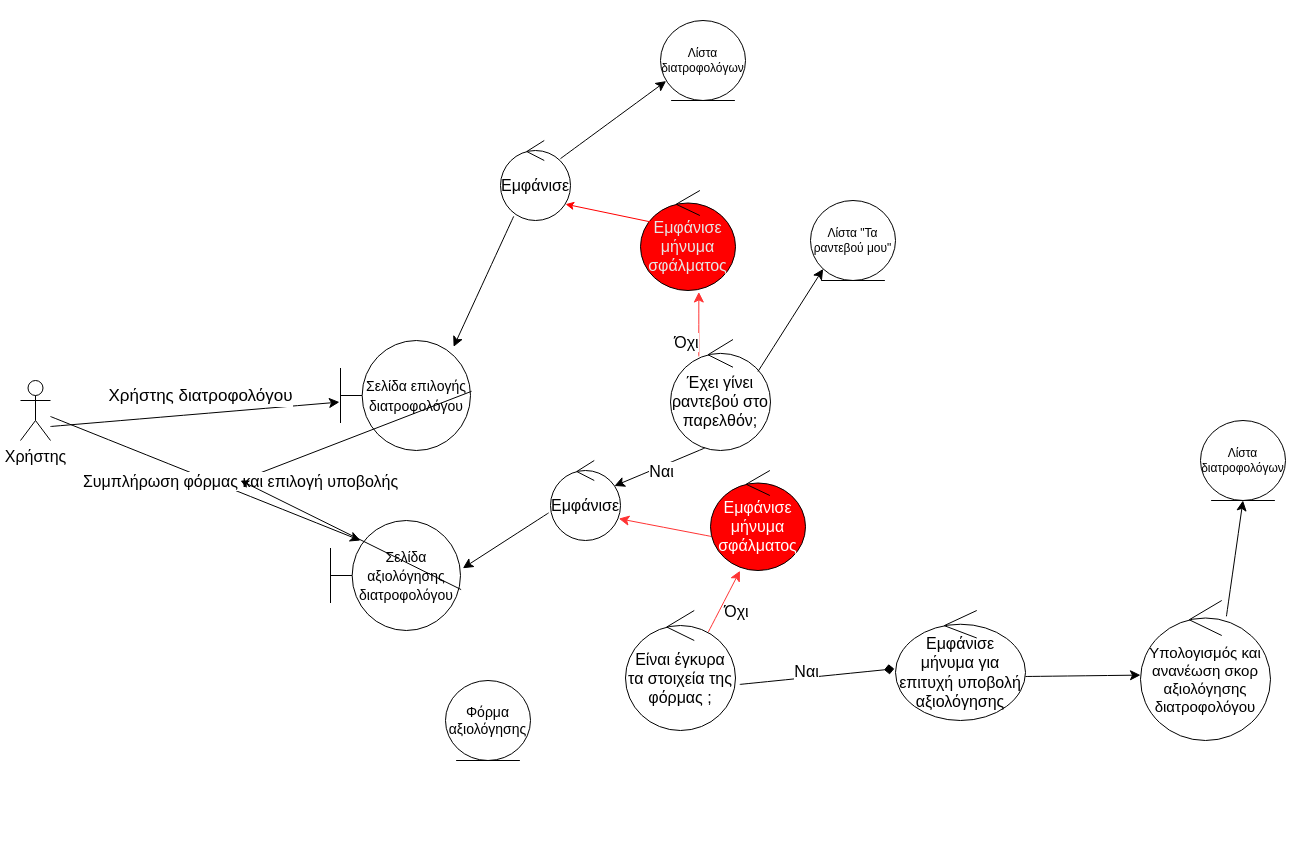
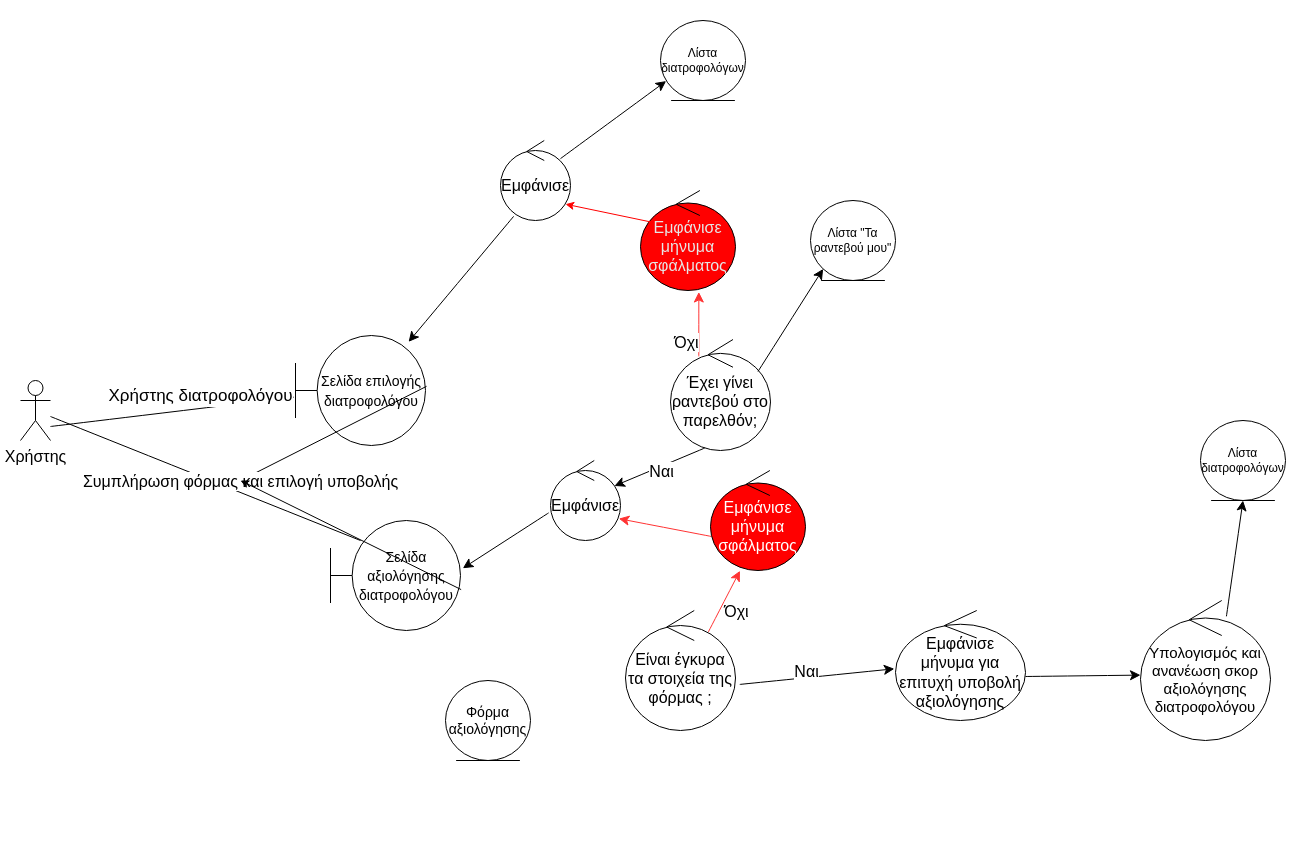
(406, 396) -> (361, 391)
(351, 537) -> (354, 538)
(884, 670) -> (885, 670)
